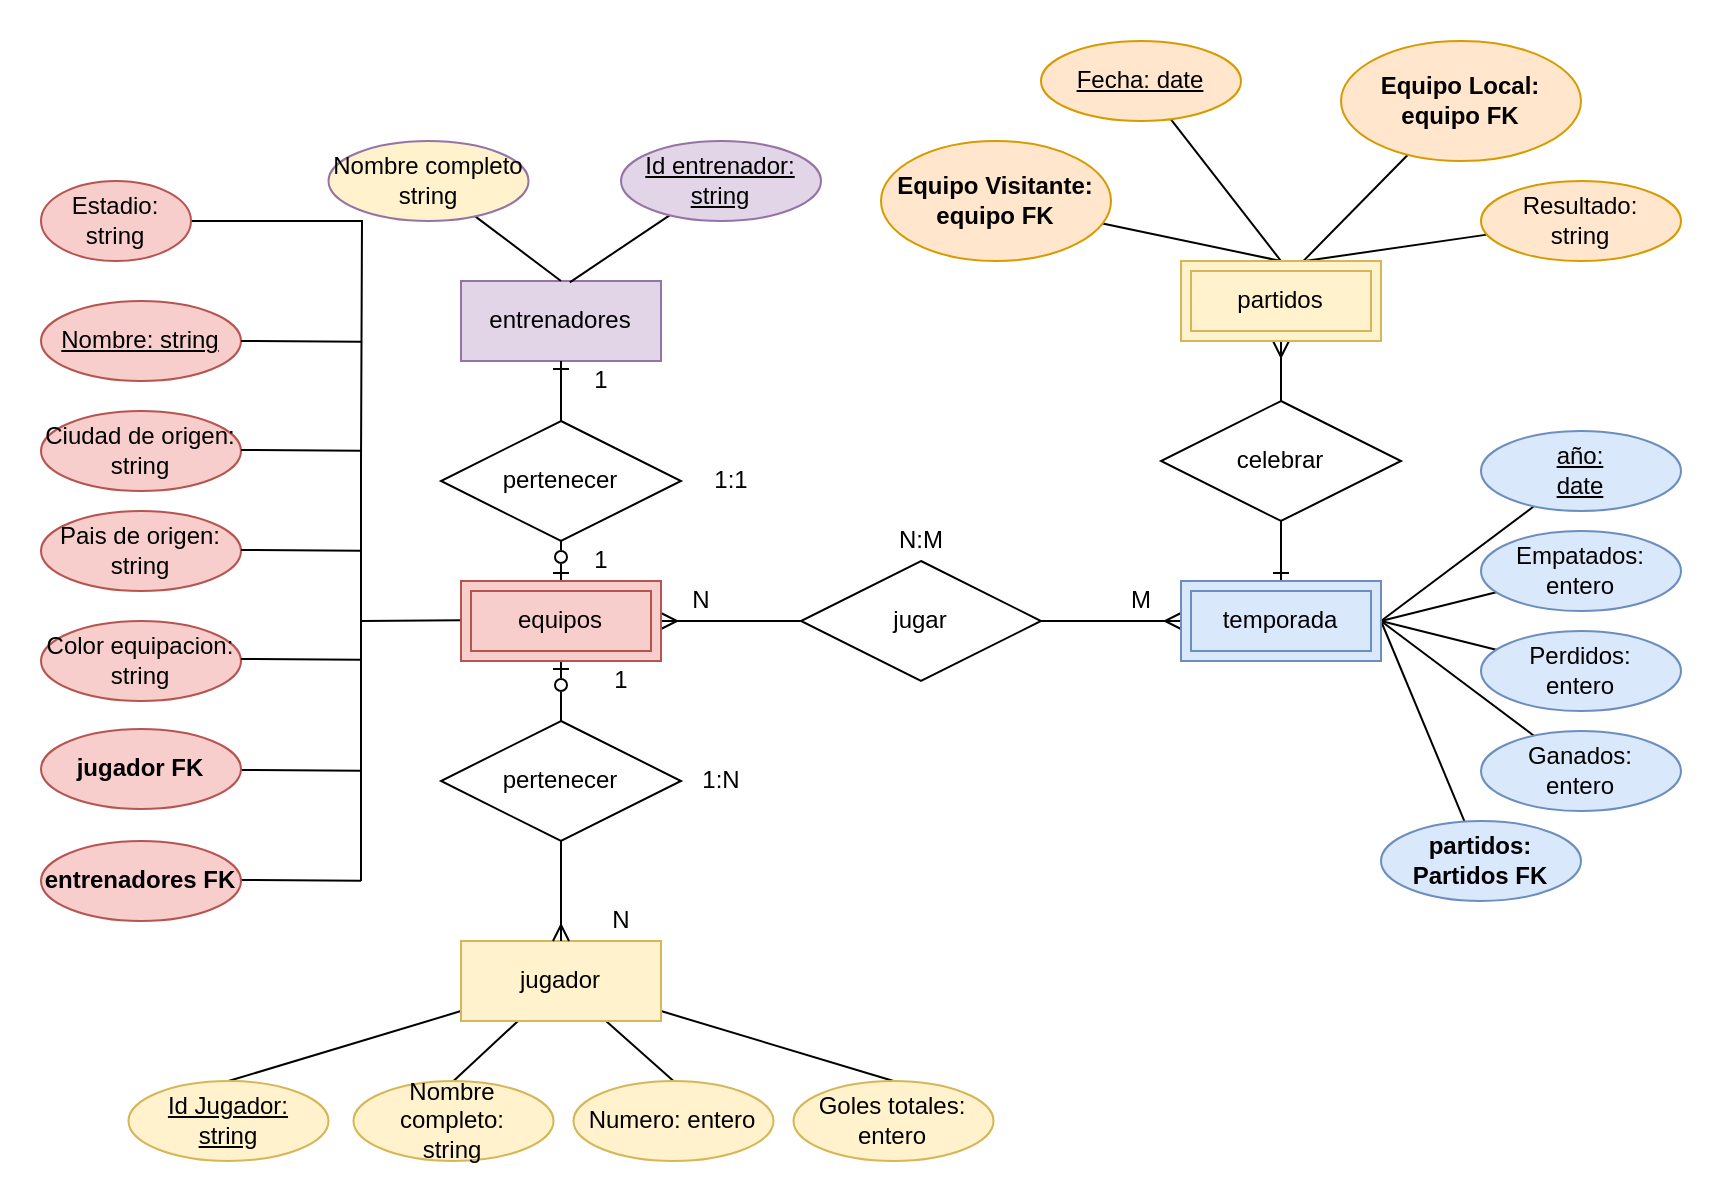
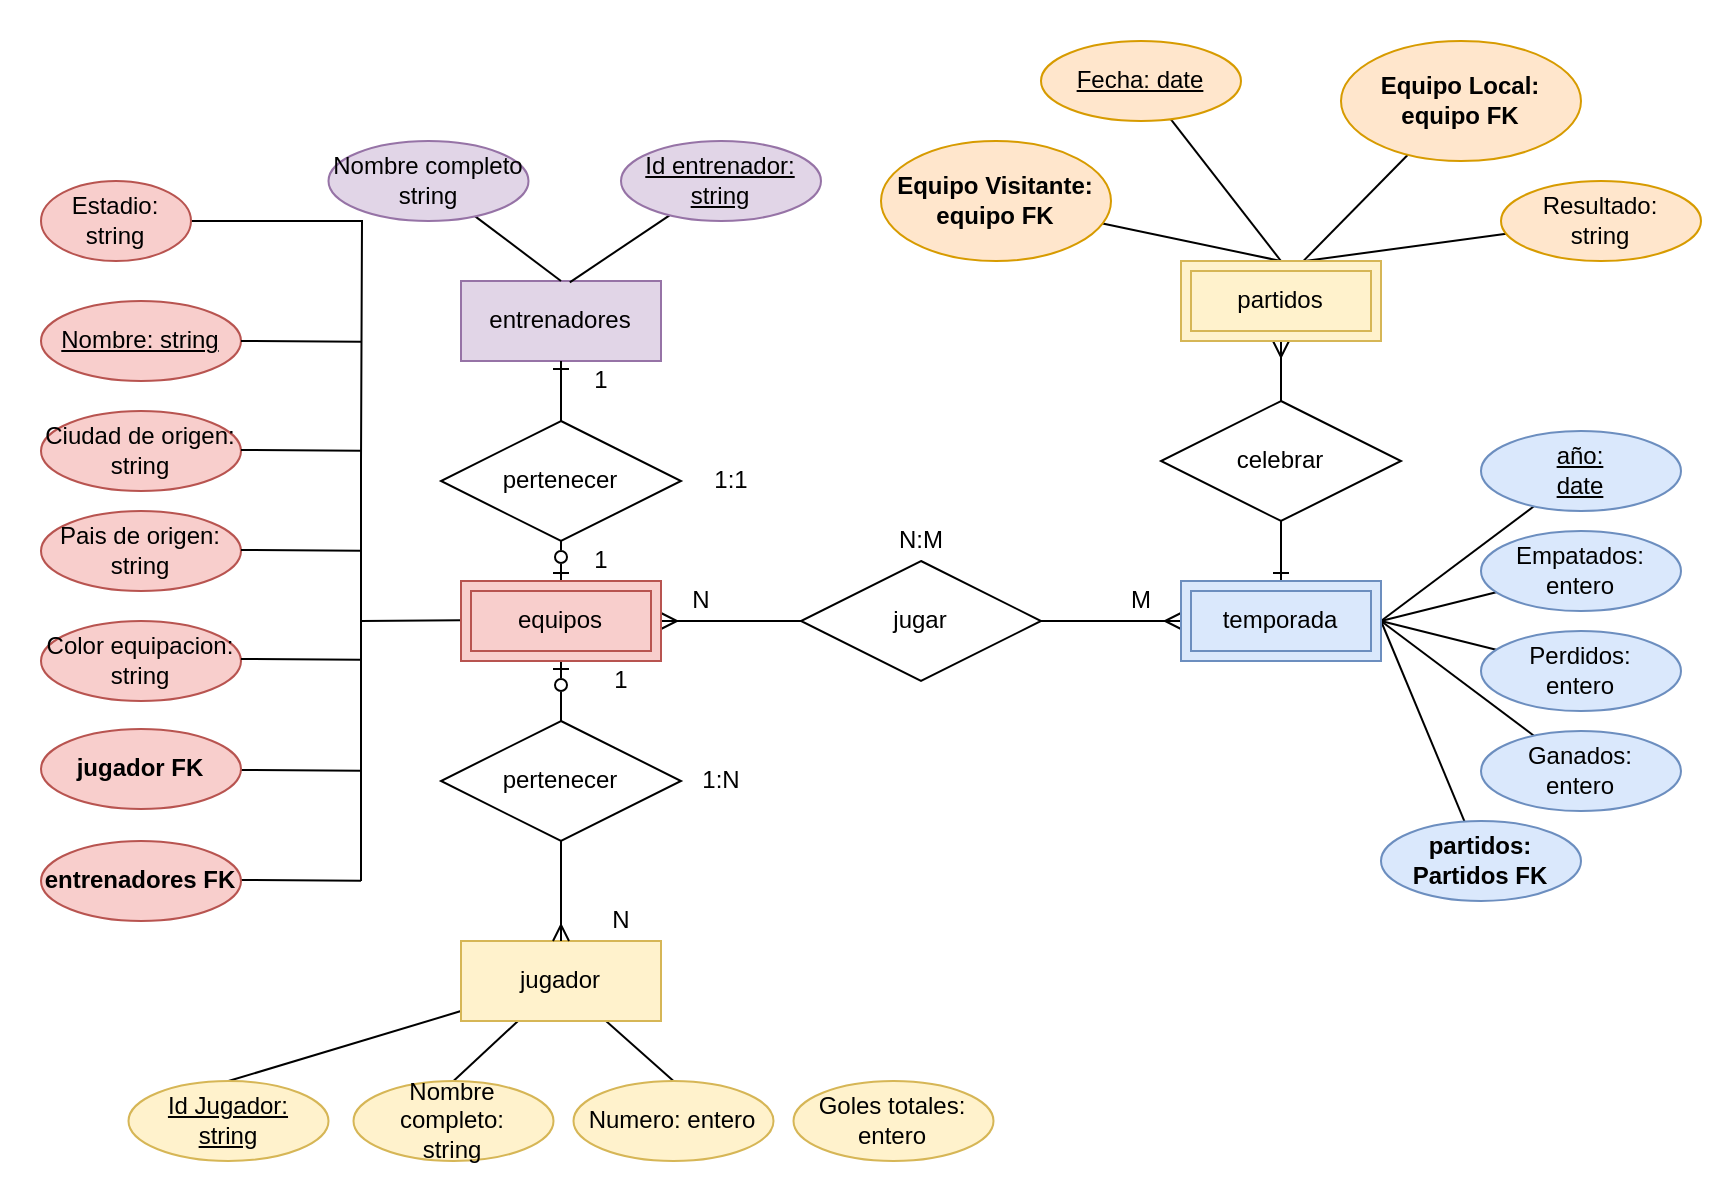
(429, 181) -> (429, 181)
(1581, 221) -> (1601, 221)
(776, 1046) -> none
